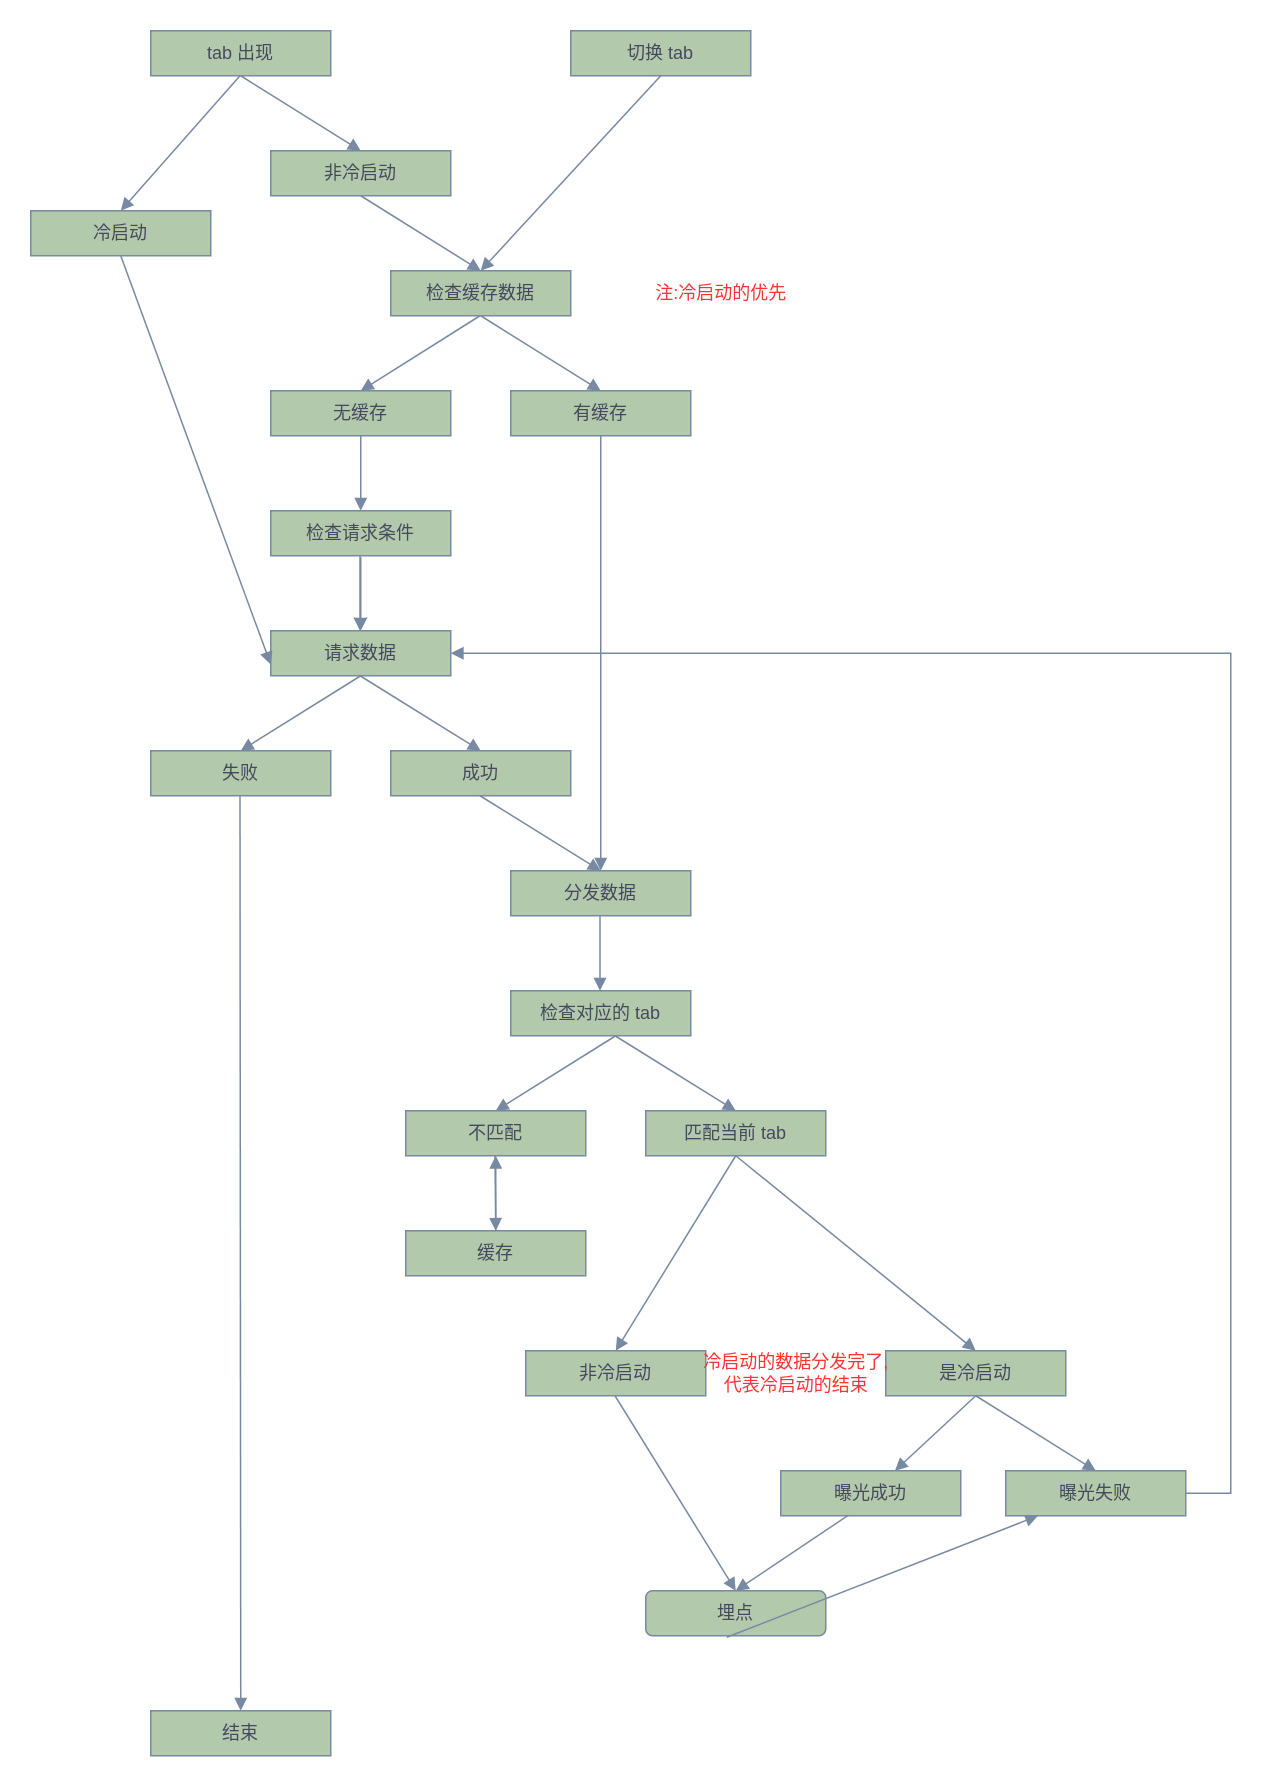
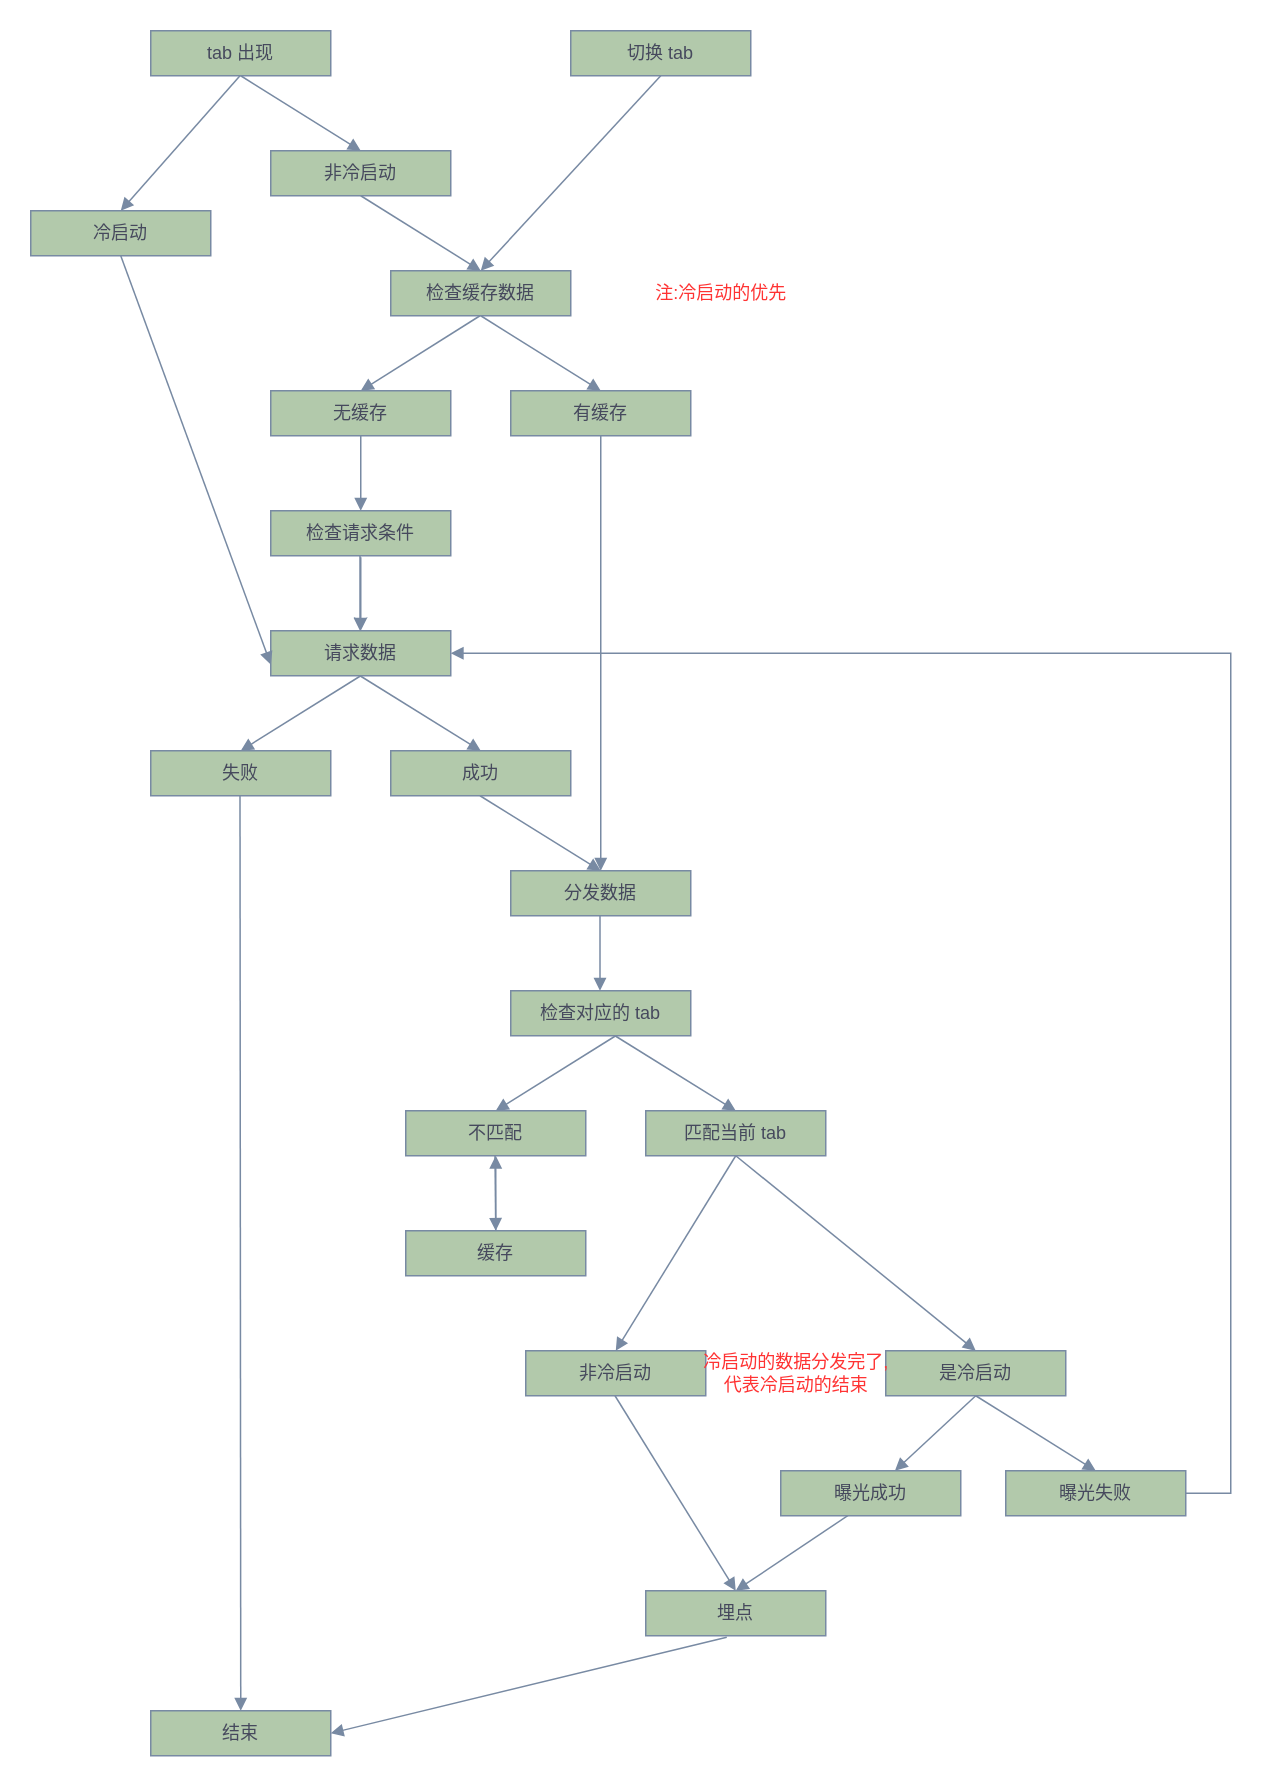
(925, 1560) -> (535, 1684)
(736, 1613) -> (736, 1613)
